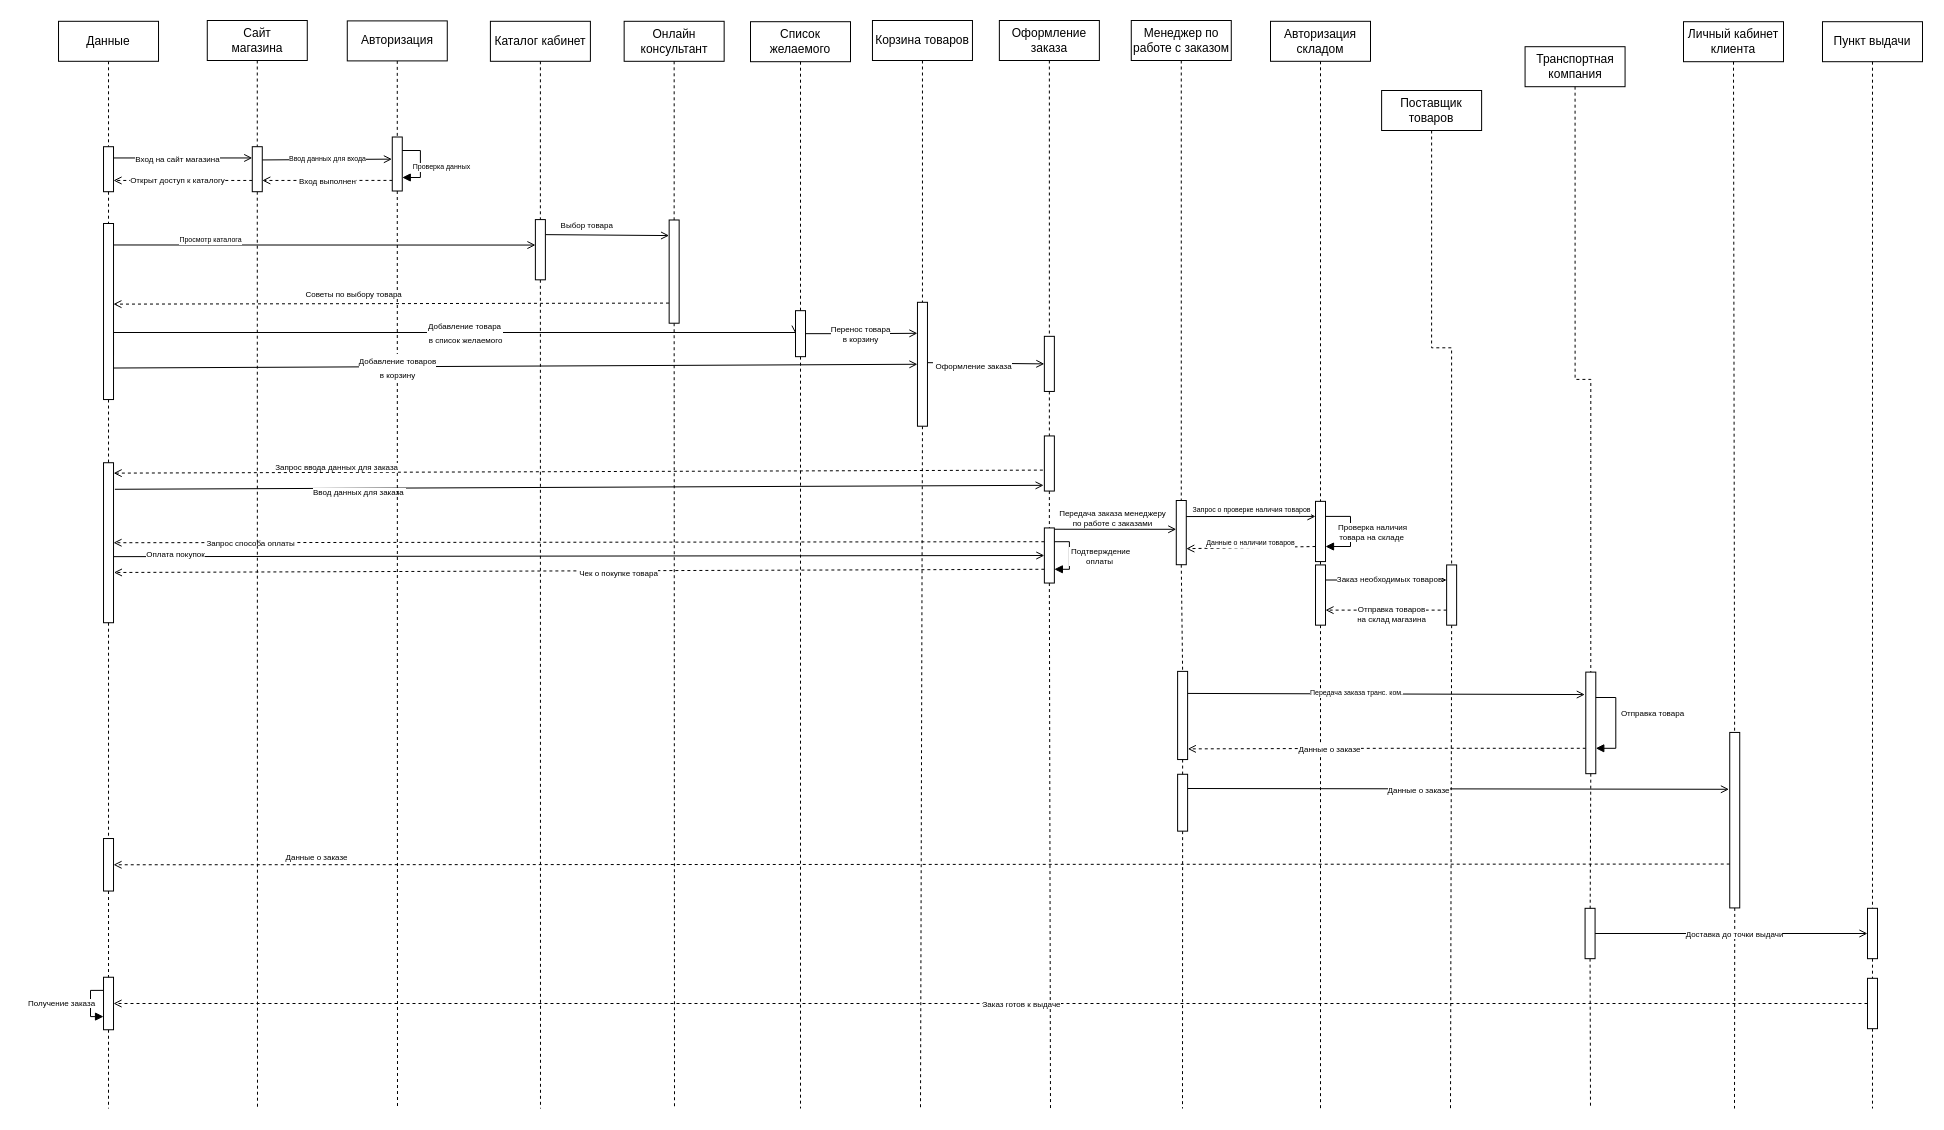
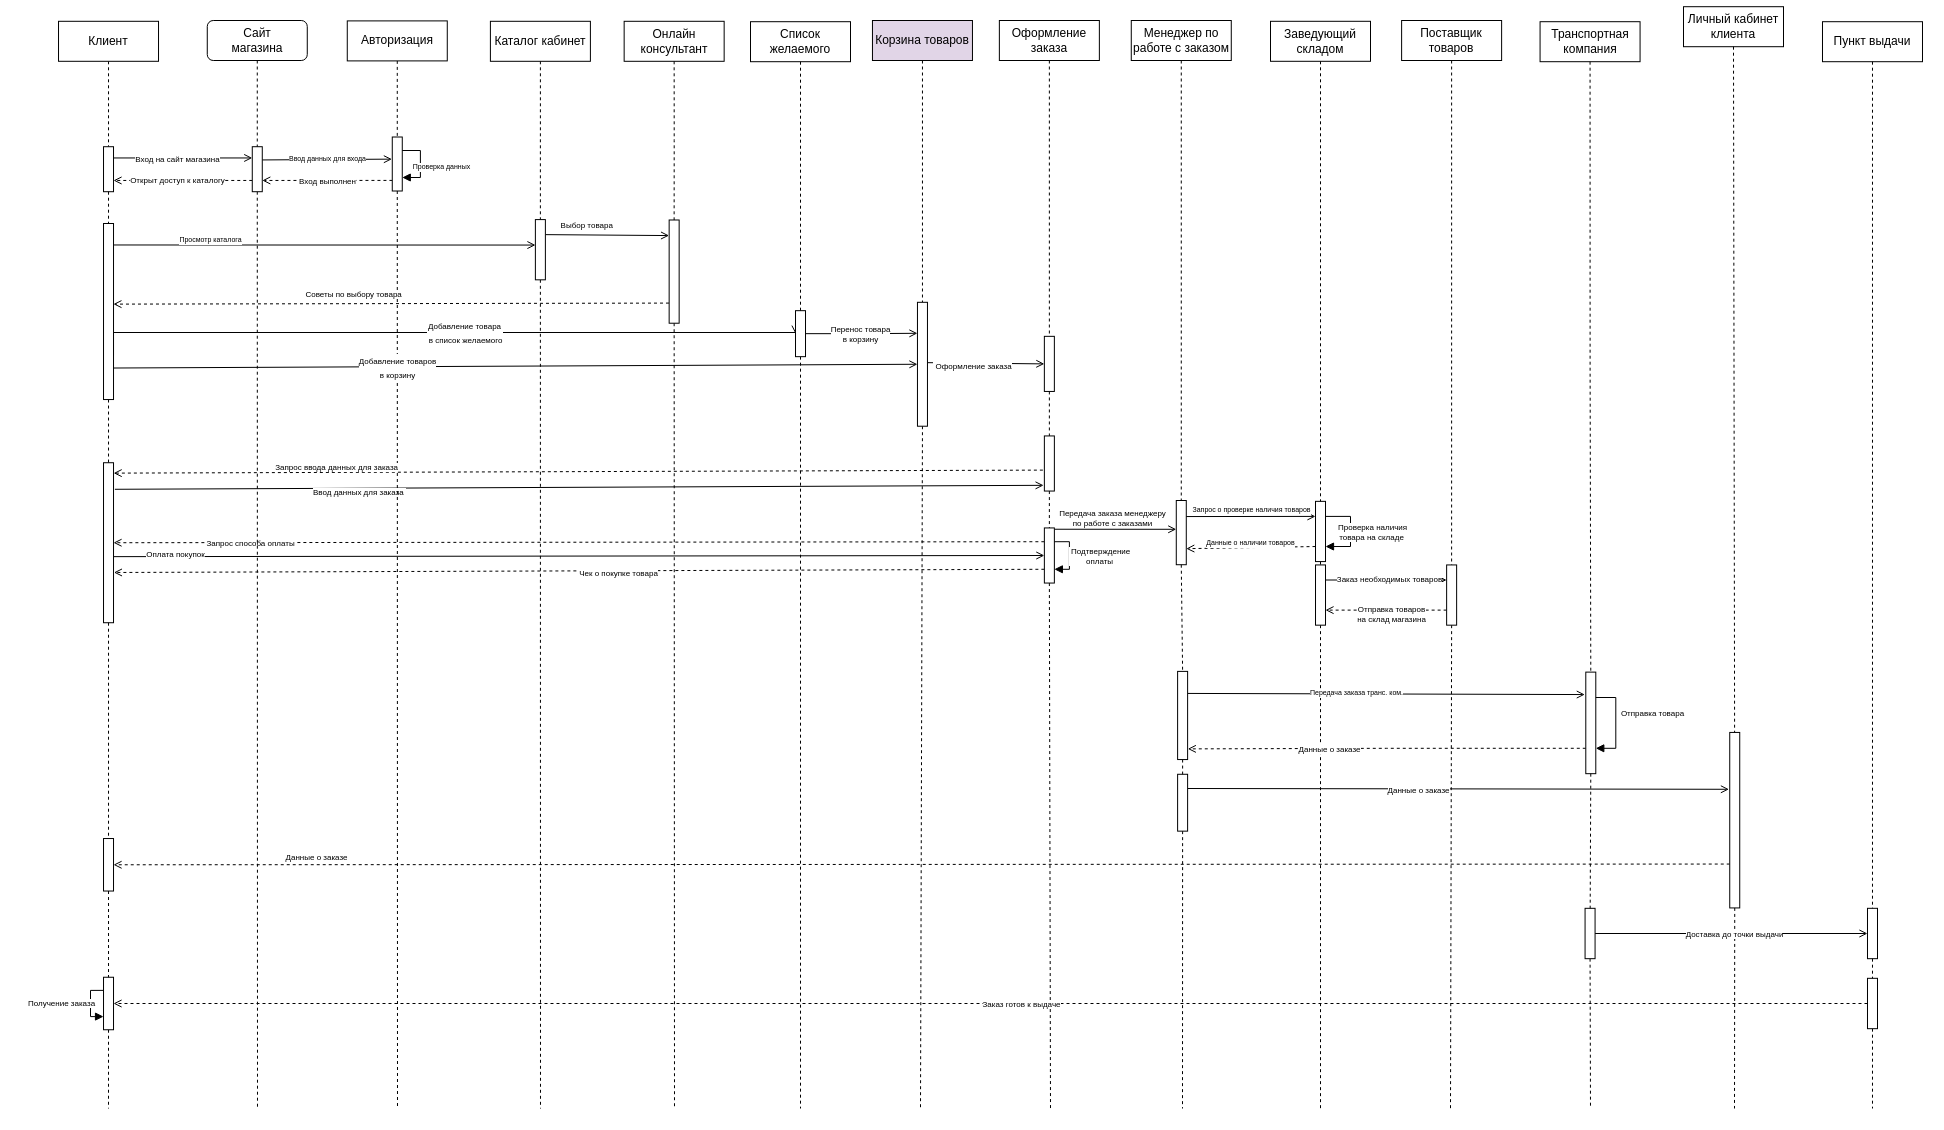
(257, 41) -> (257, 41)
(922, 41) -> (922, 41)
(109, 42) -> (109, 42)
(1321, 42) -> (1321, 42)
(1734, 42) -> (1734, 27)
(1575, 67) -> (1590, 42)
(1432, 111) -> (1452, 41)
